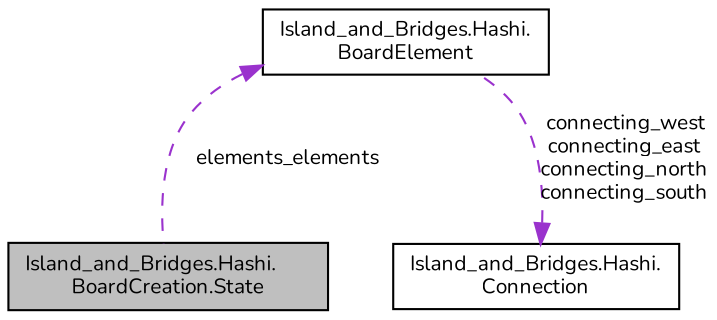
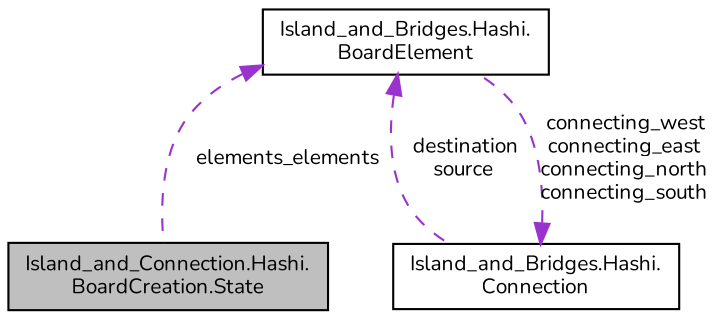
none -> (397, 181)
(168, 277) -> (168, 277)
